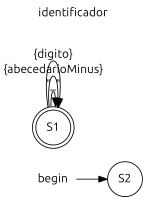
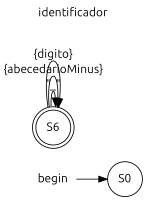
(53, 128) -> (53, 128)
(125, 179) -> (125, 179)
